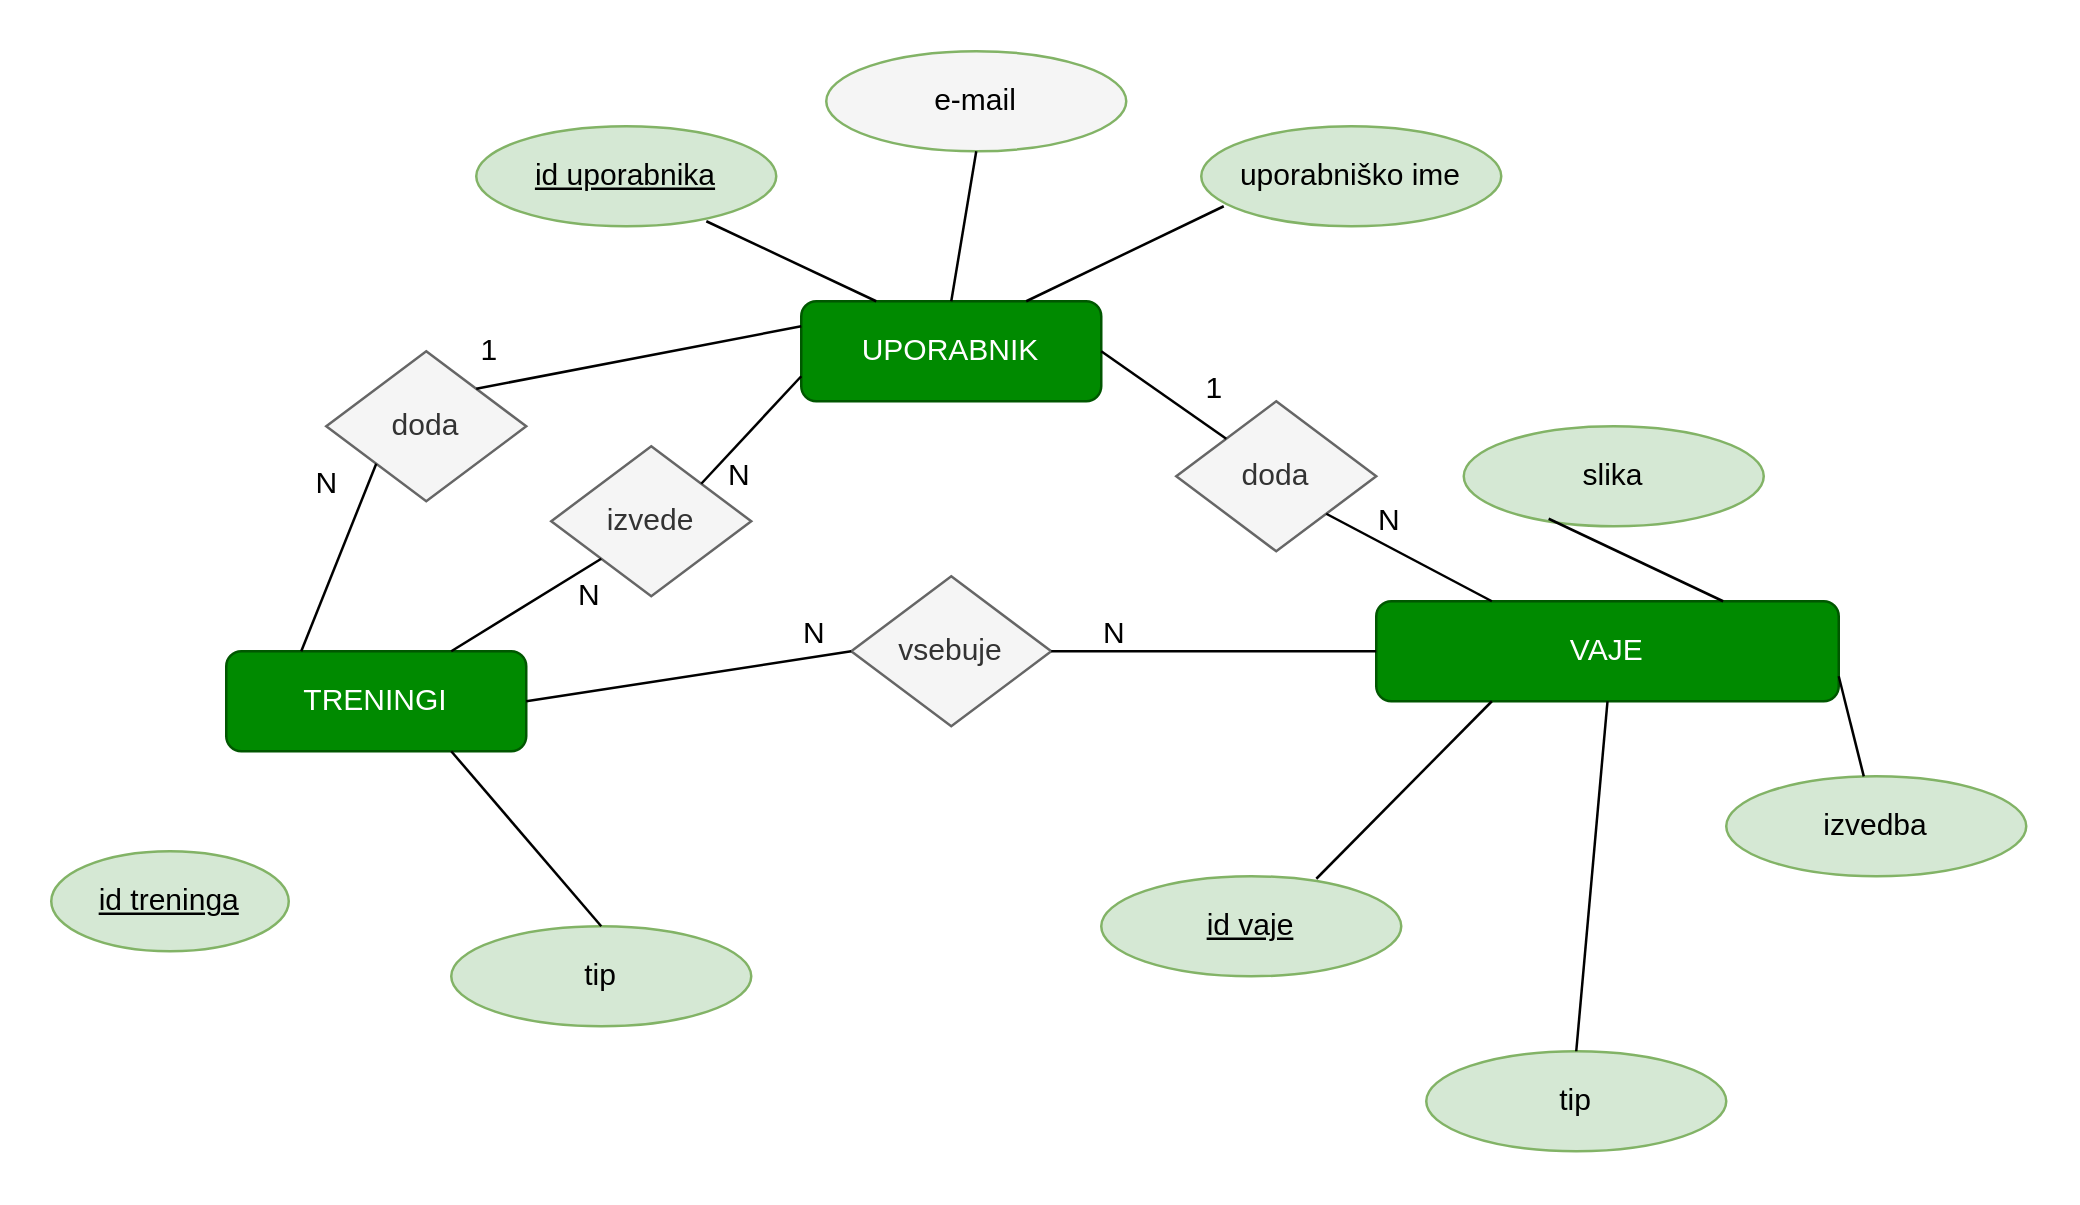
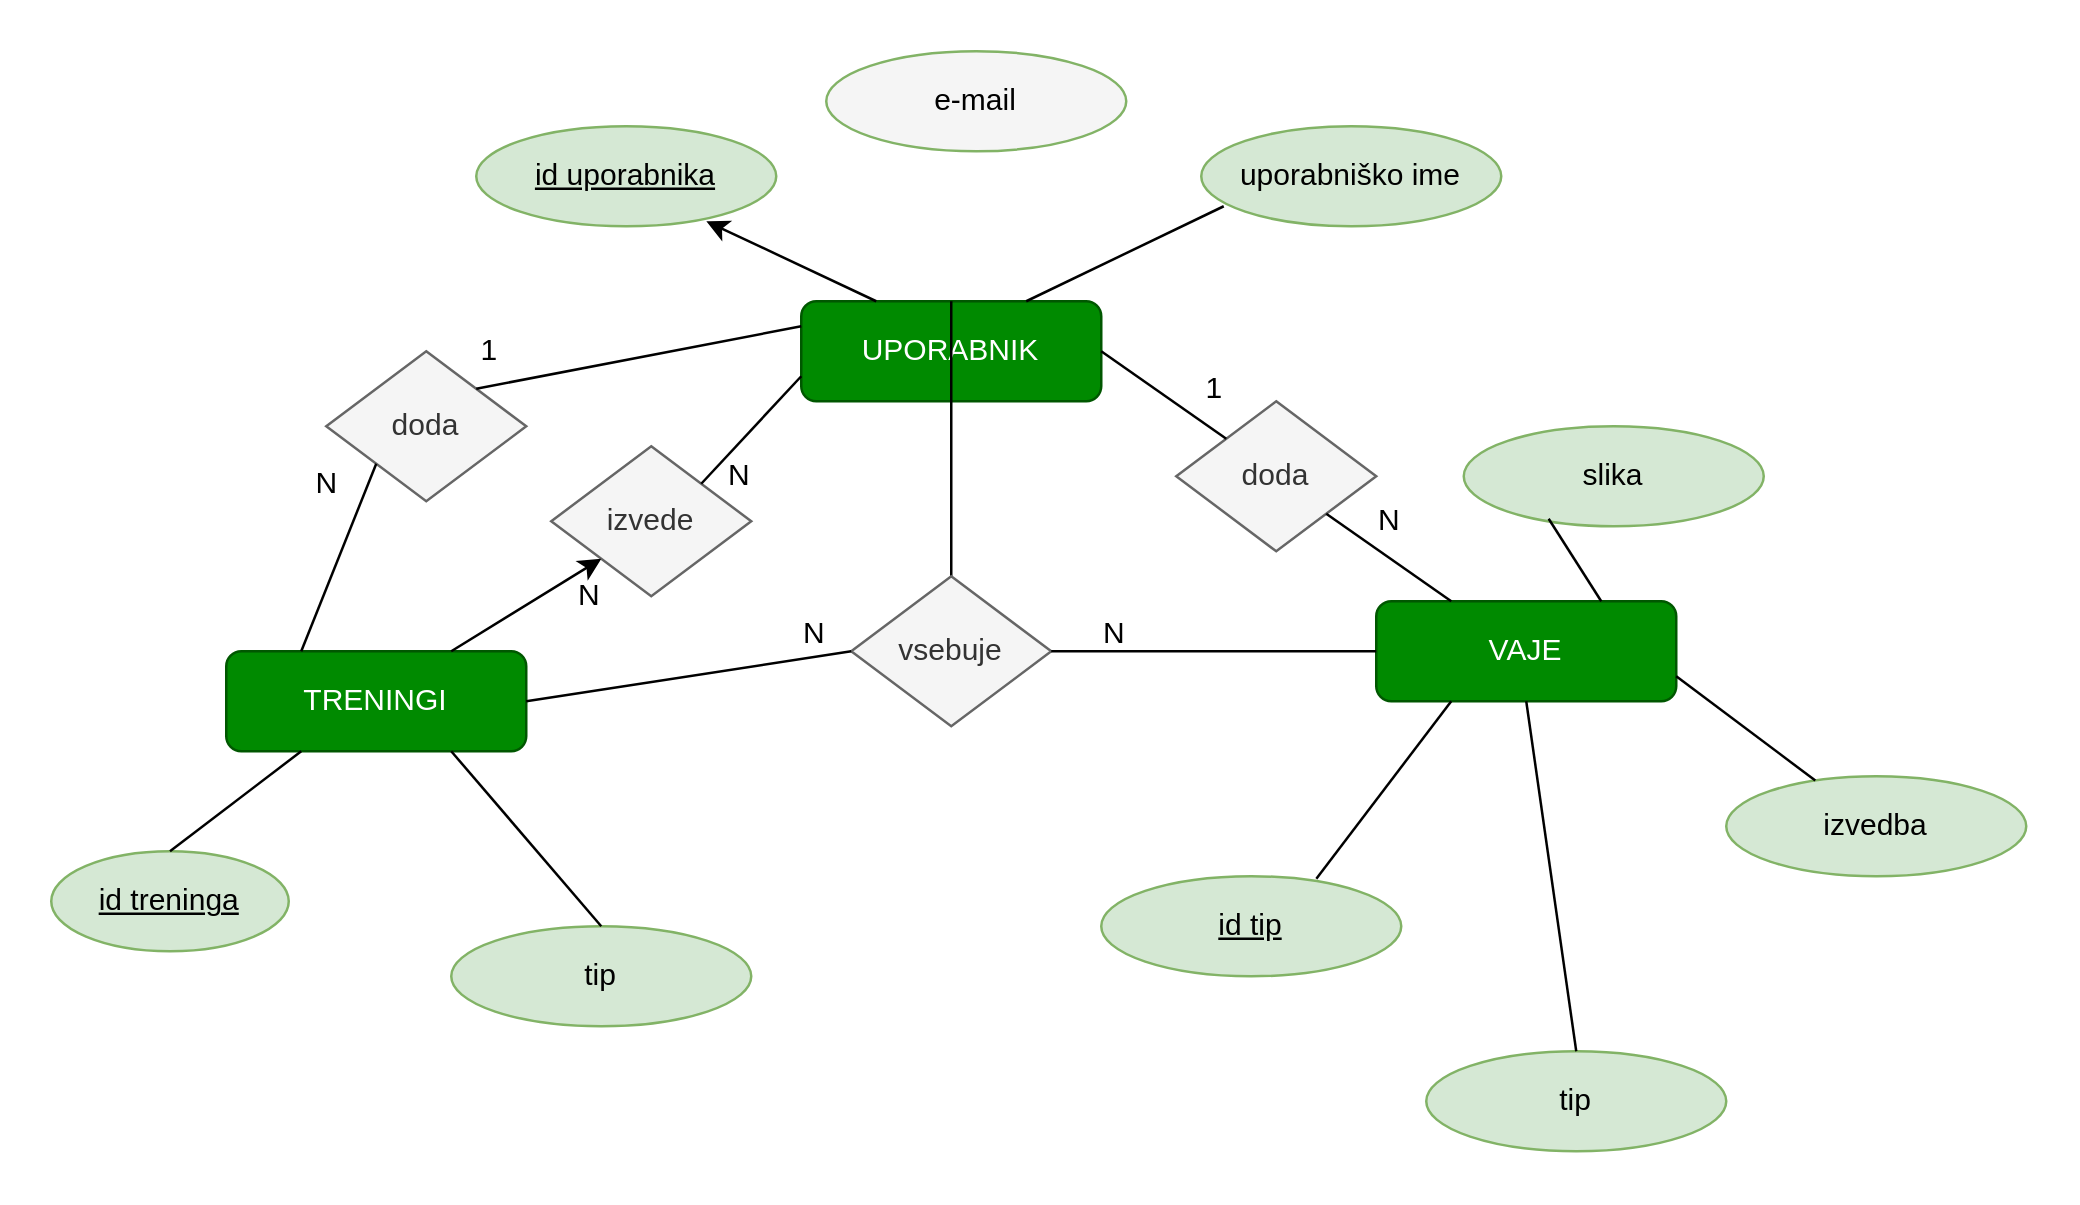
(715, 225) -> (723, 229)
(964, 226) -> (951, 438)
(592, 565) -> (586, 568)
(1608, 651) -> (1526, 651)
none -> (235, 802)
(1251, 926) -> (1251, 926)
